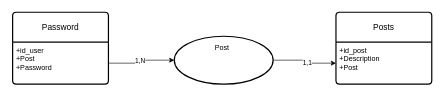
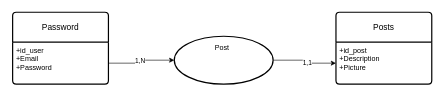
(34, 59) -> (34, 59)
(362, 59) -> (362, 59)
